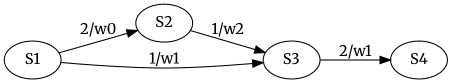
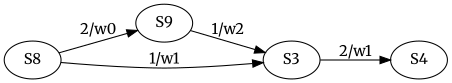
(164, 23) -> (164, 23)
(33, 60) -> (33, 60)
